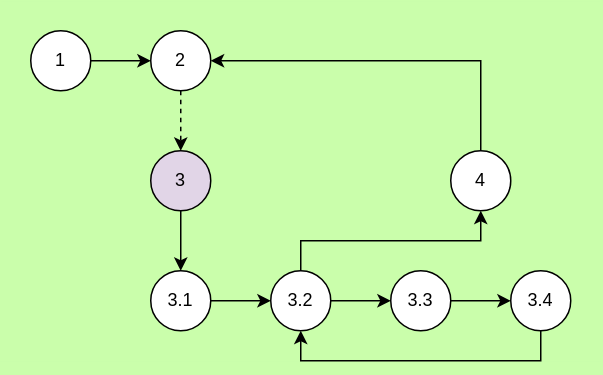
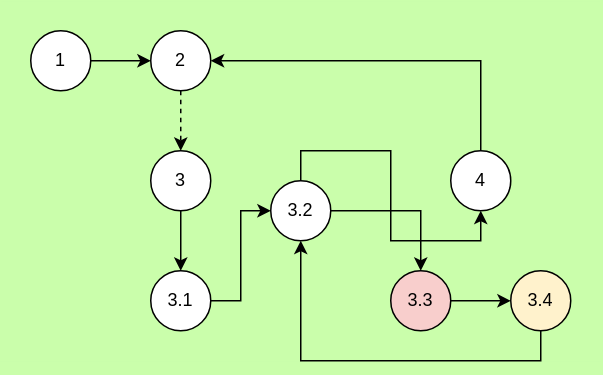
(181, 181) -> (181, 181)
(301, 301) -> (301, 211)
(421, 301) -> (421, 301)
(541, 301) -> (541, 301)
